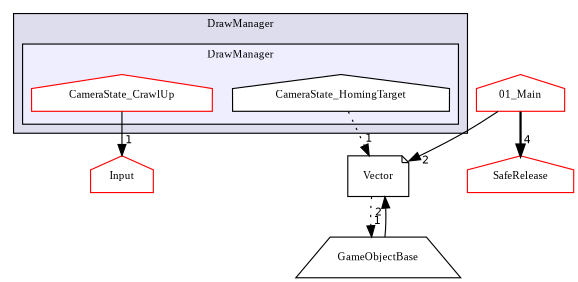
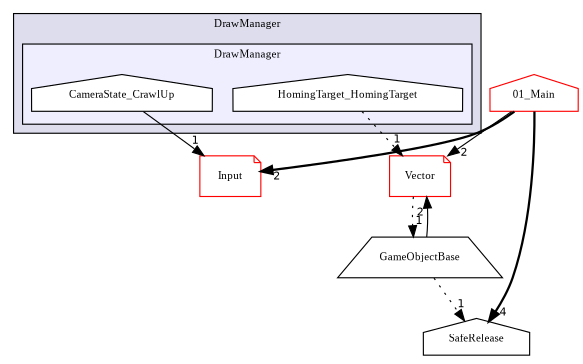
(122, 95) -> (122, 95)
(341, 95) -> (348, 95)
none -> (403, 151)
(122, 176) -> (230, 176)
(378, 176) -> (420, 176)
(521, 176) -> (477, 339)
none -> (446, 295)
